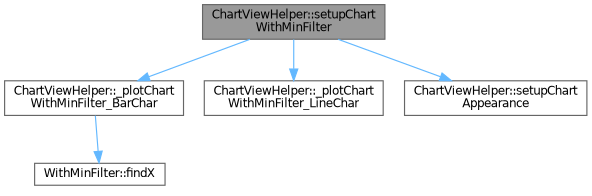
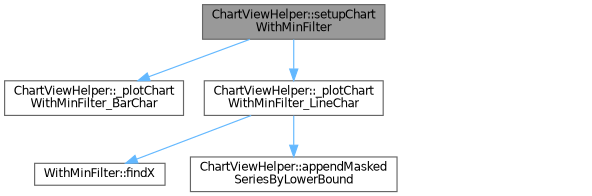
(496, 98) -> none
(97, 133) -> (194, 137)
none -> (294, 174)
